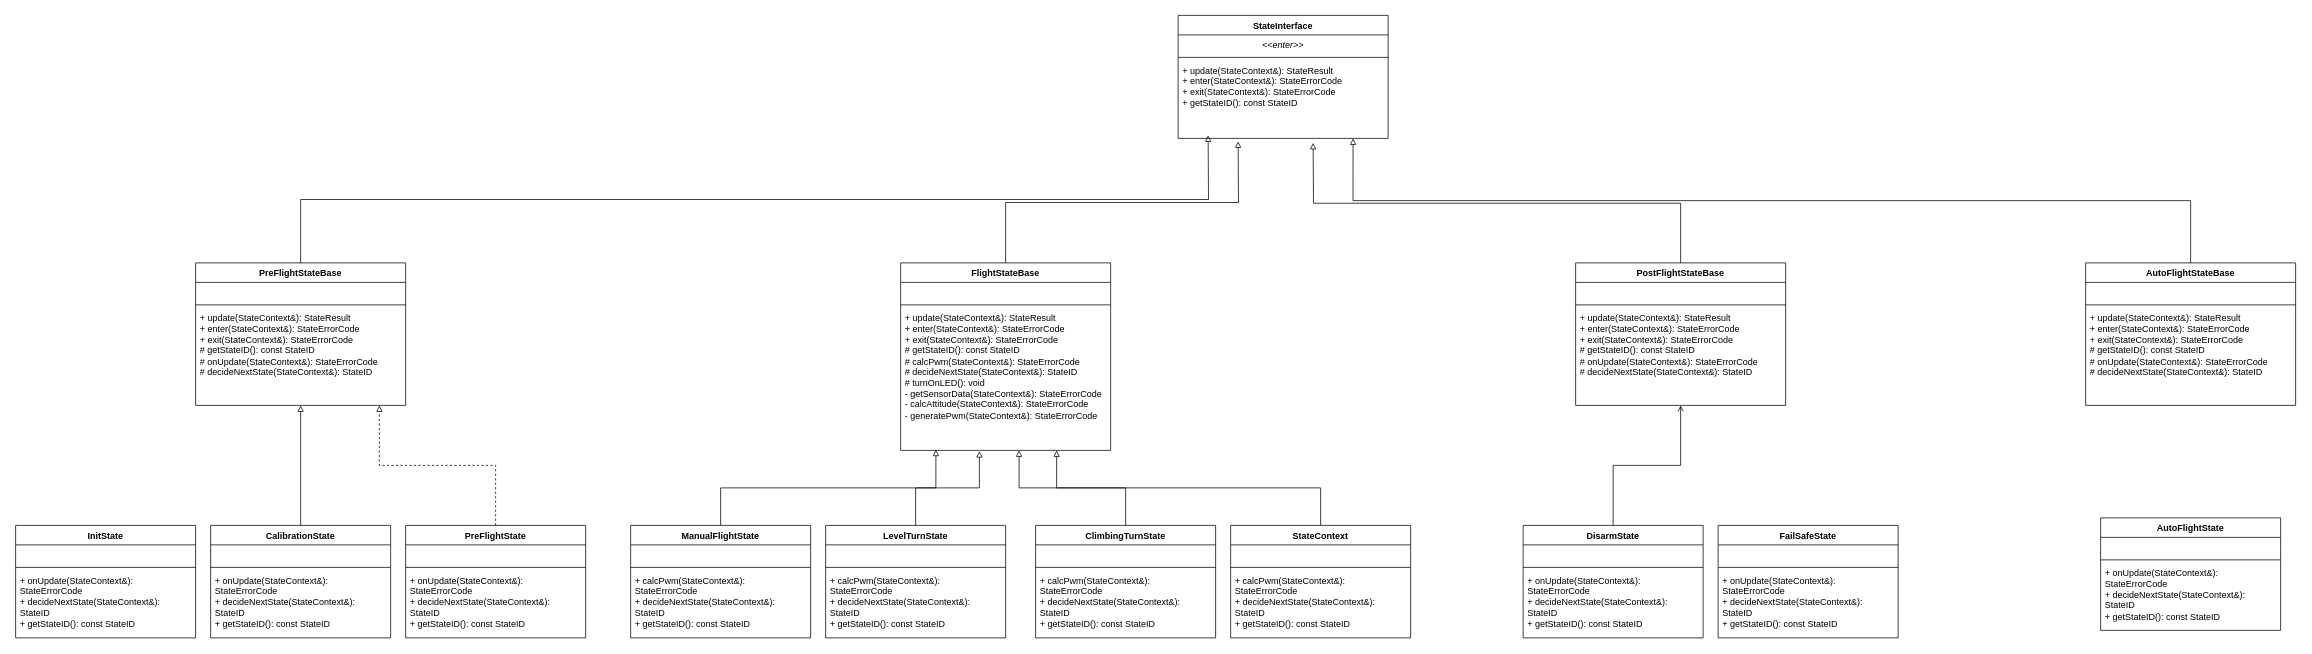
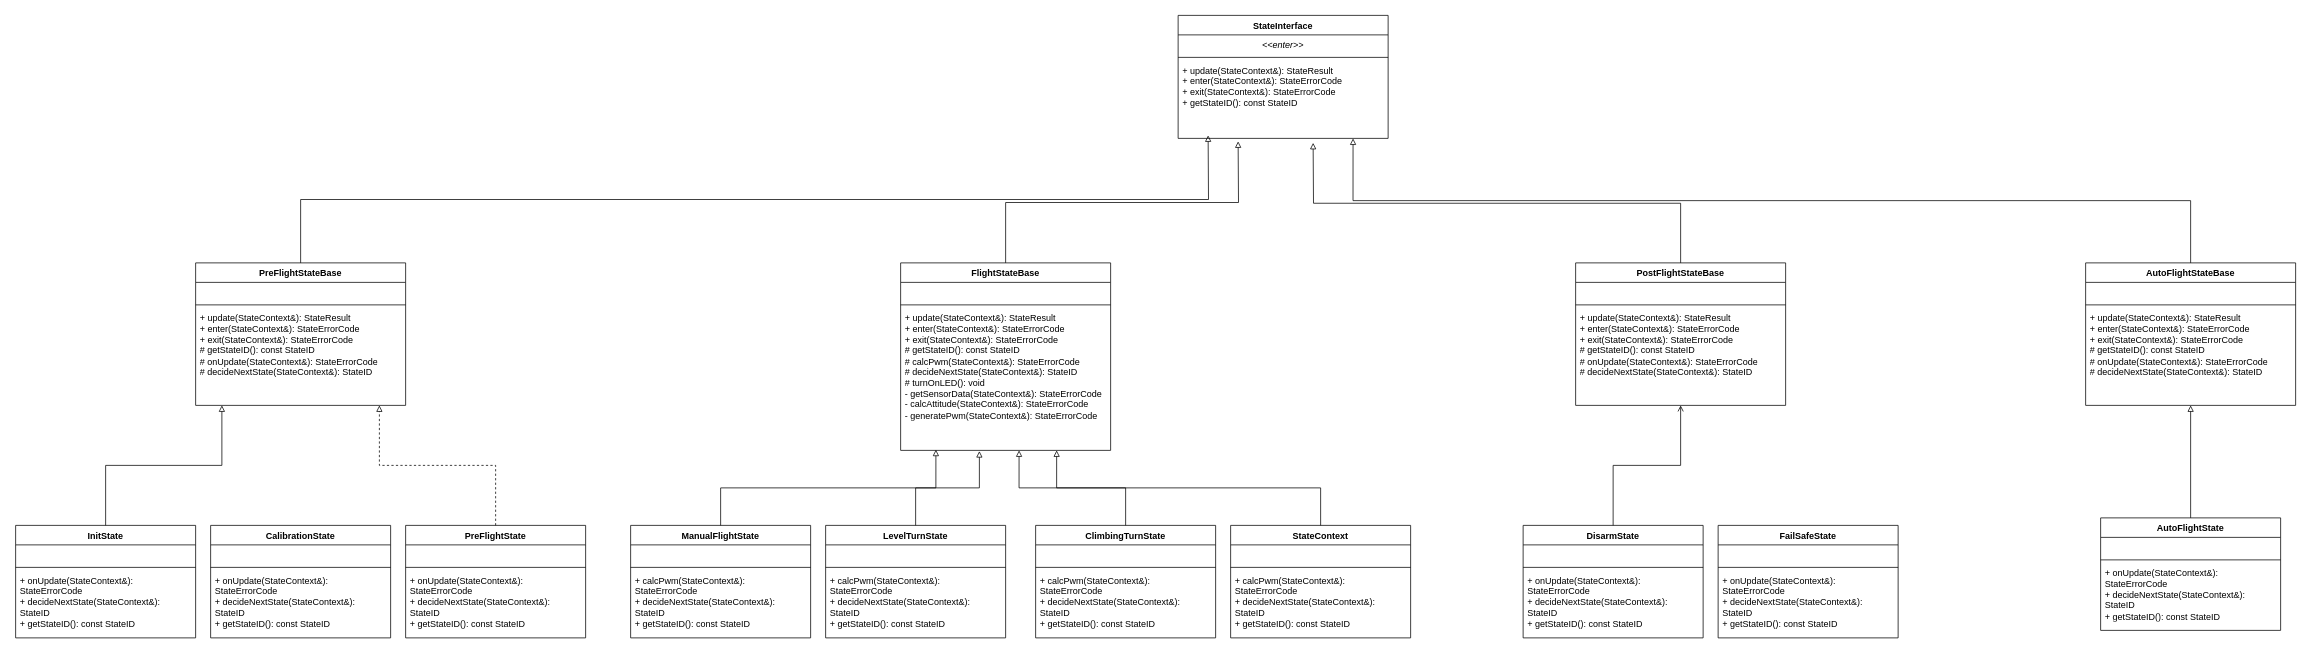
none -> (159, 465)
none -> (2190, 465)
(300, 469) -> none
